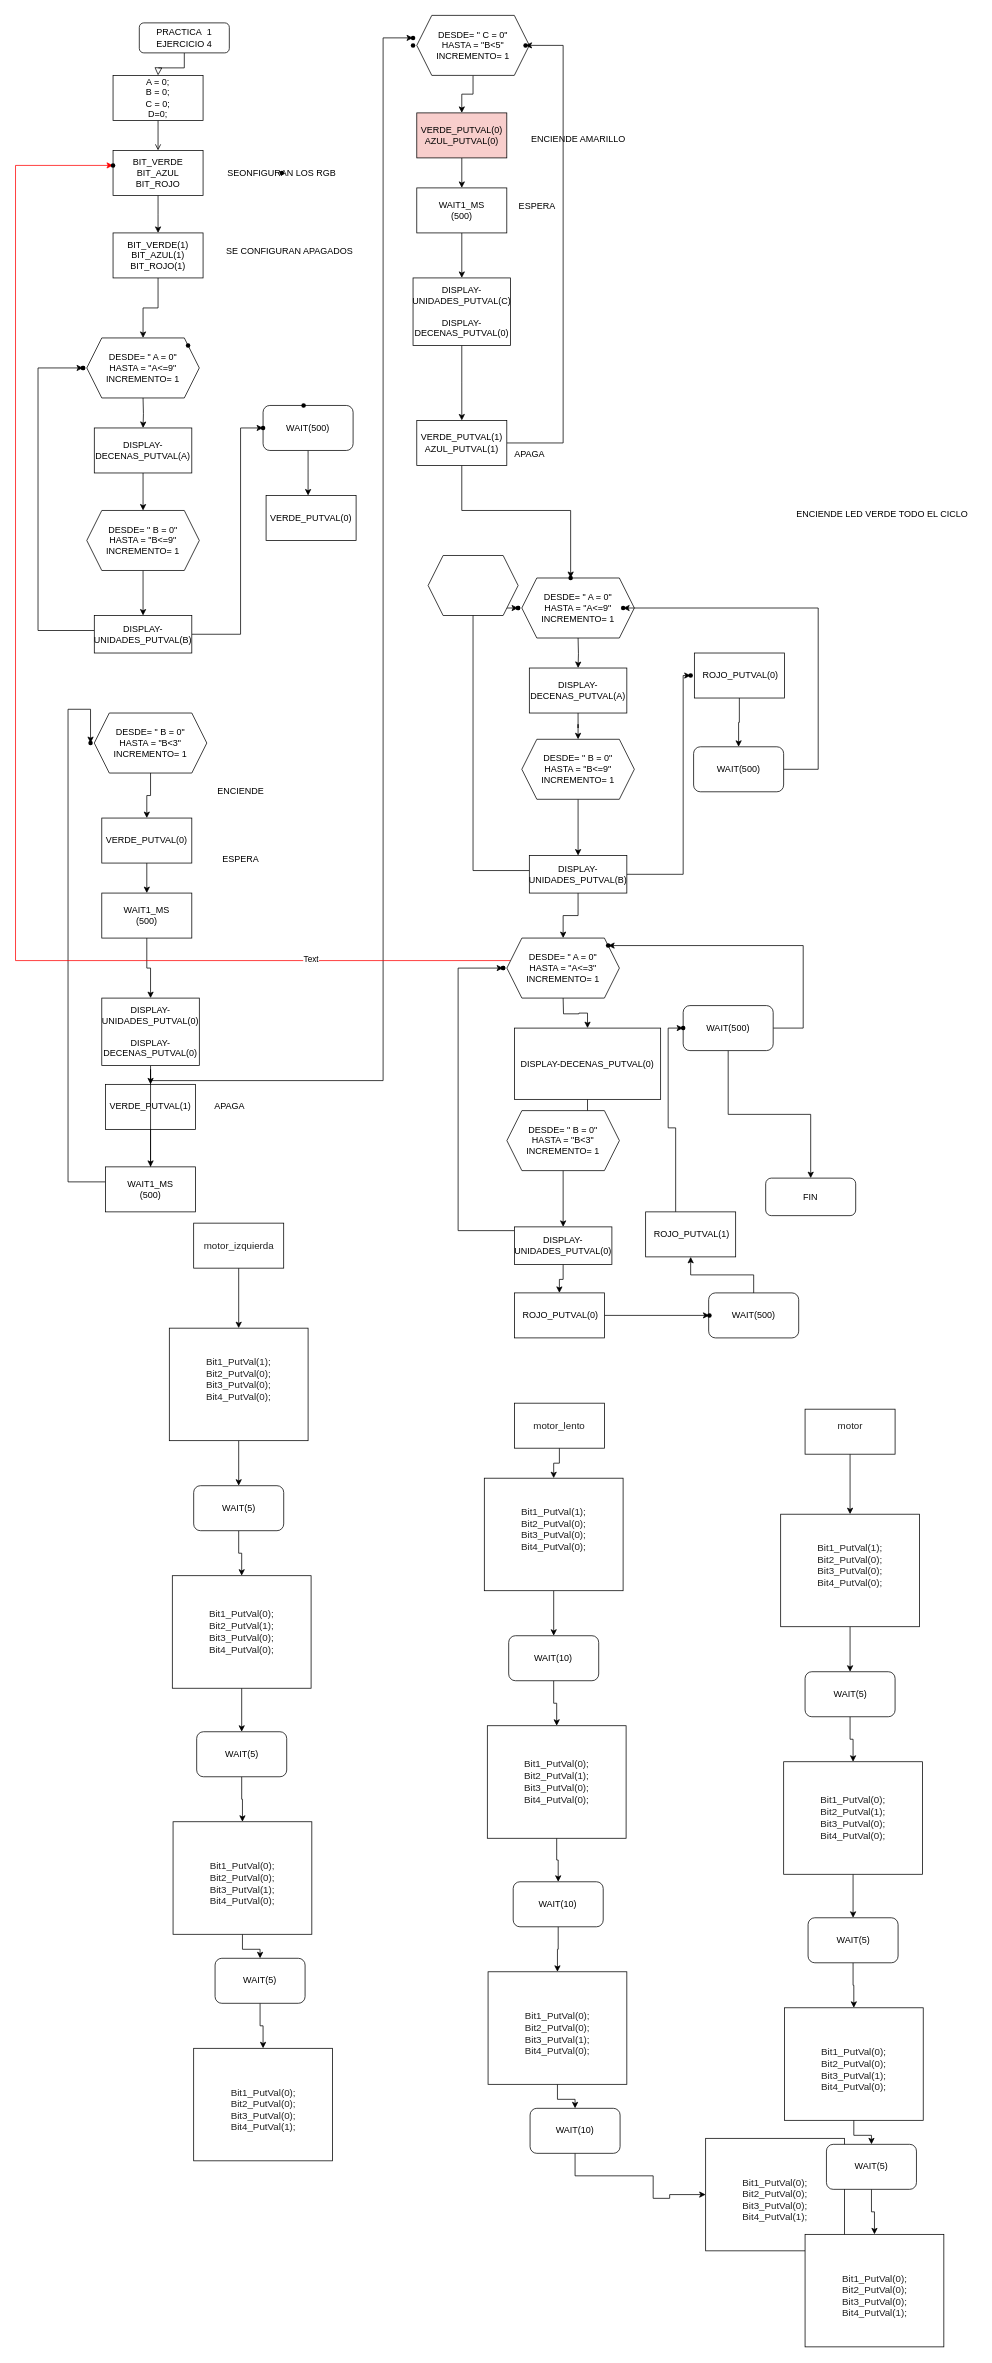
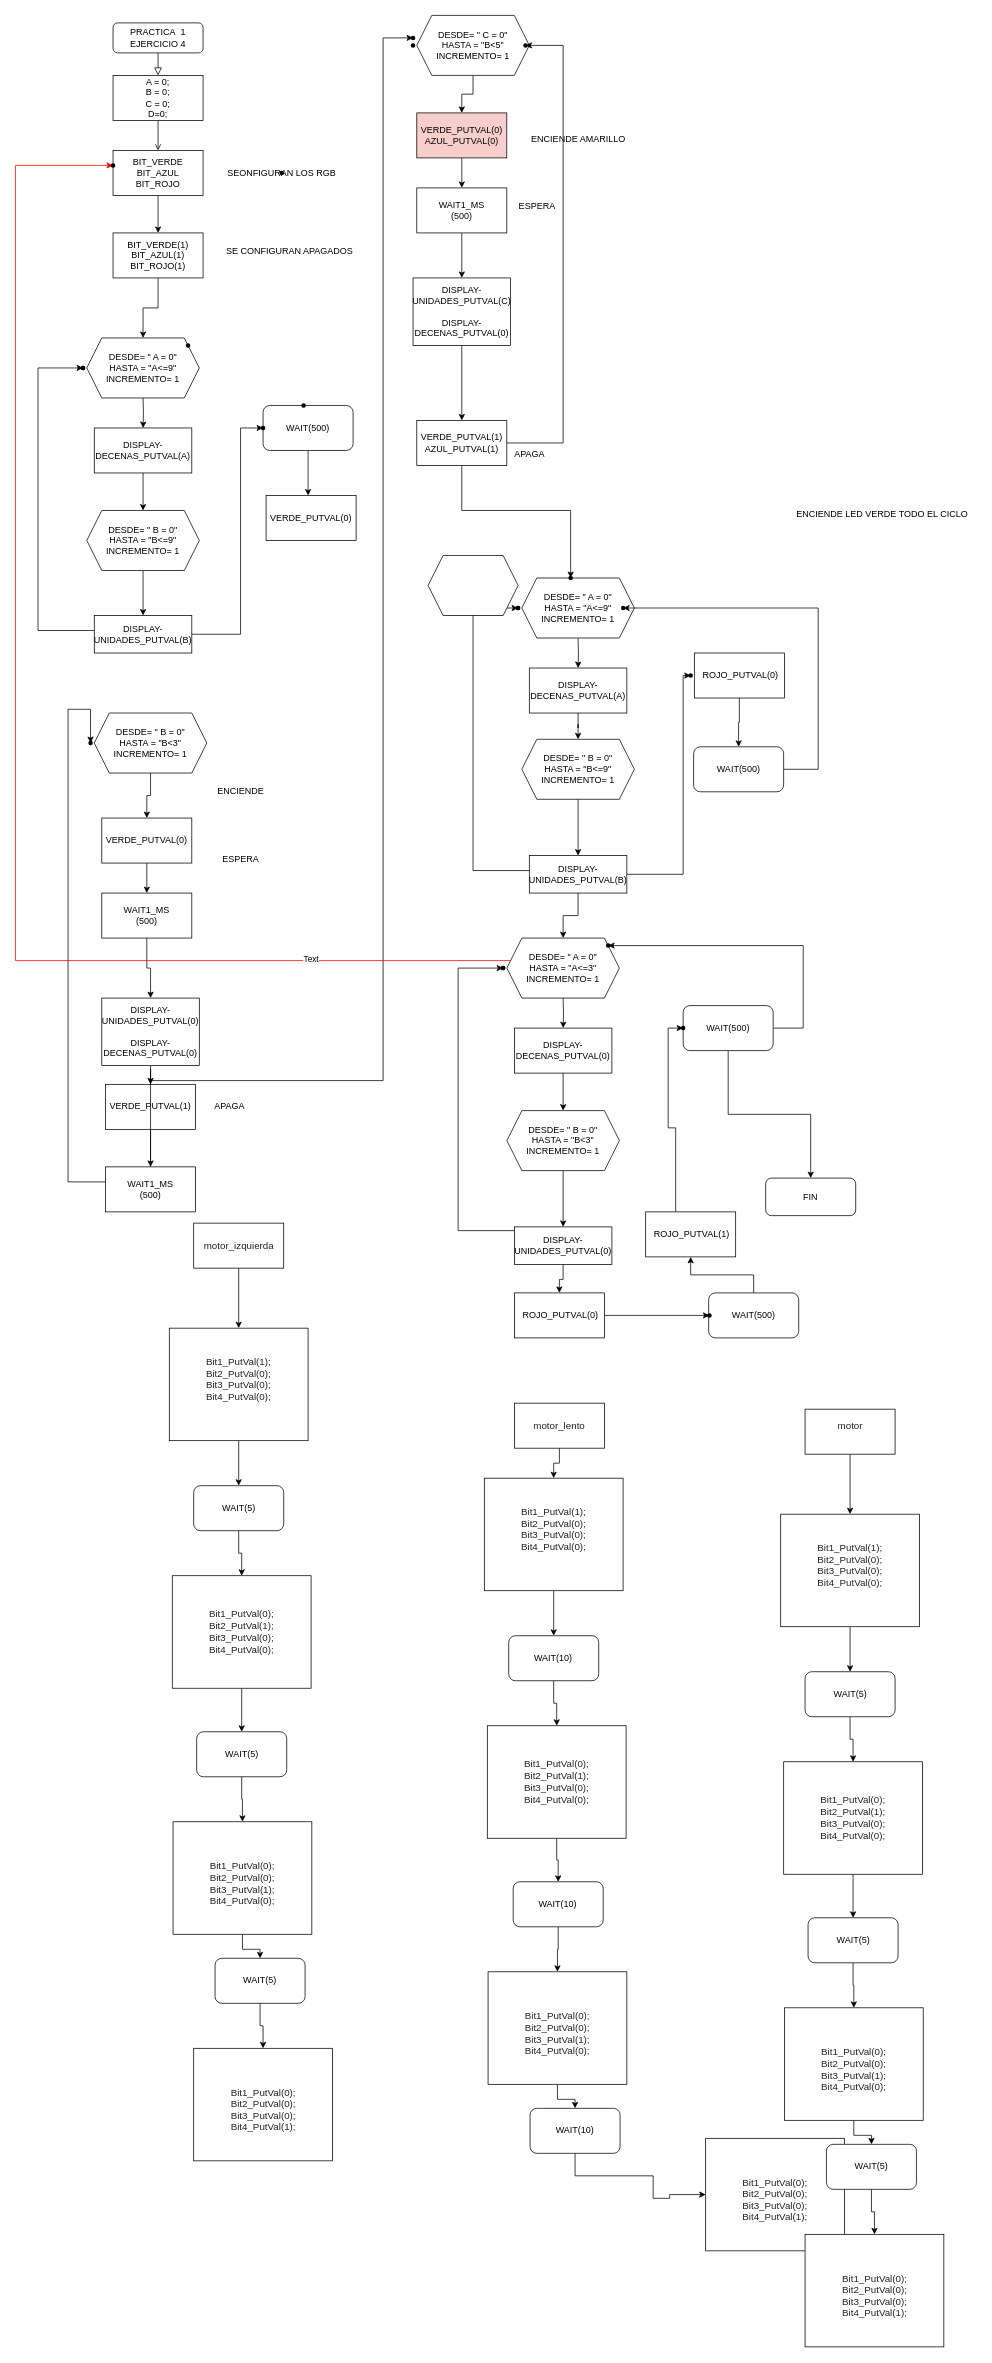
(184, 38) -> (158, 38)
(587, 1064) -> (563, 1050)
